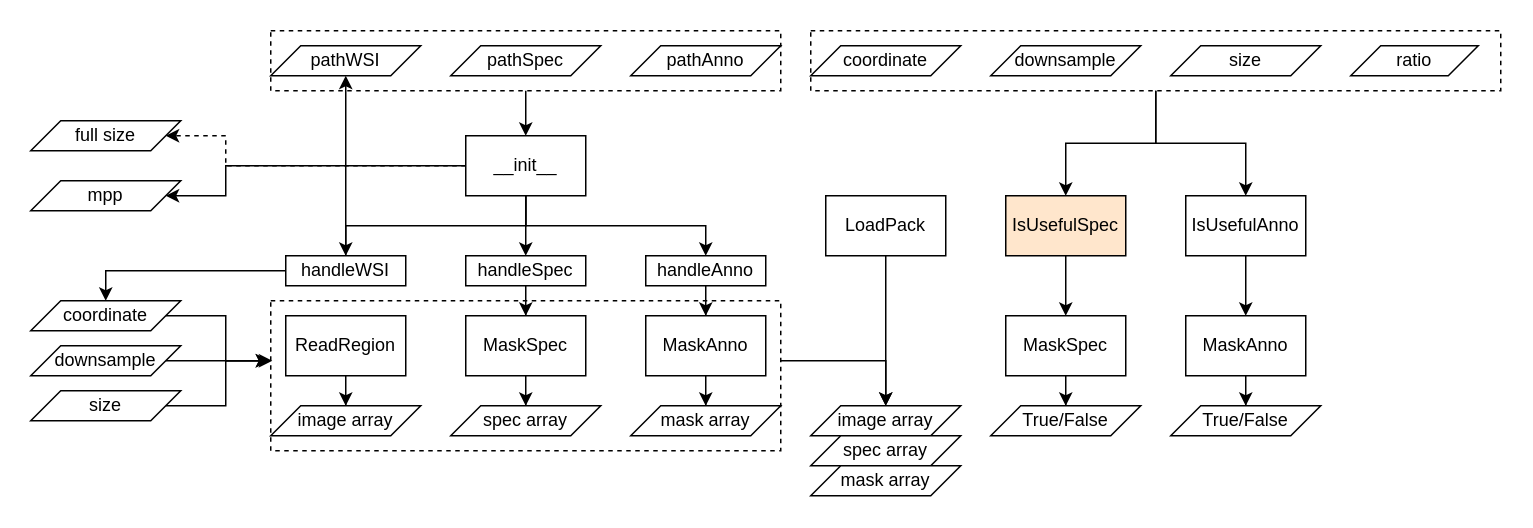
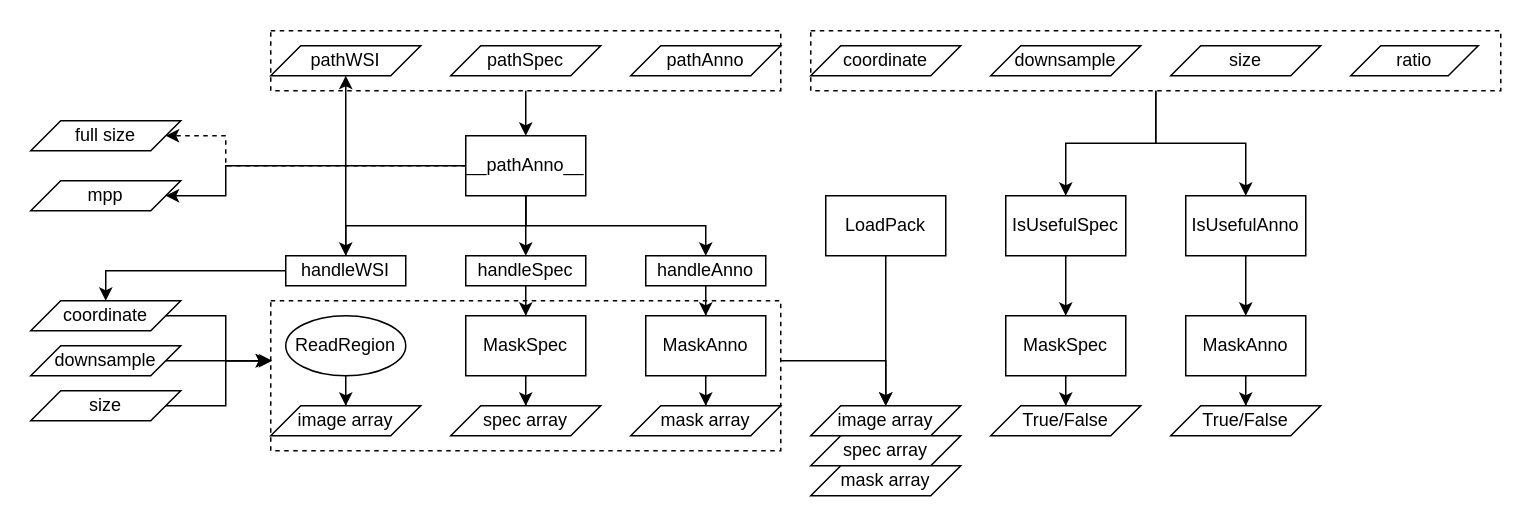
(526, 166) -> (526, 166)
(1066, 226) -> (1066, 226)
(346, 346) -> (346, 346)
